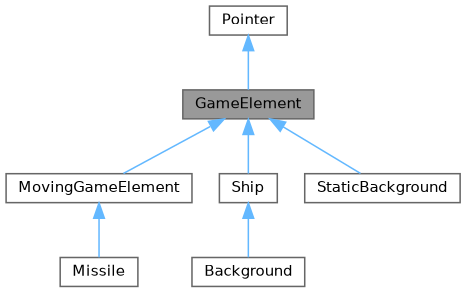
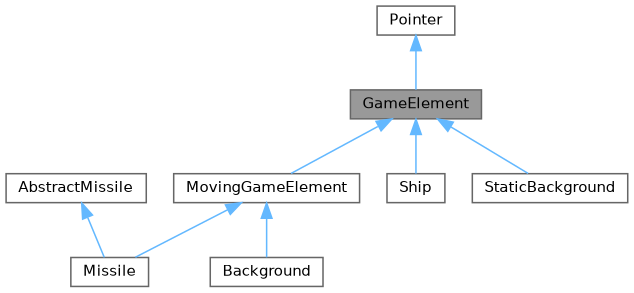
none -> (76, 188)
(248, 238) -> (267, 238)
